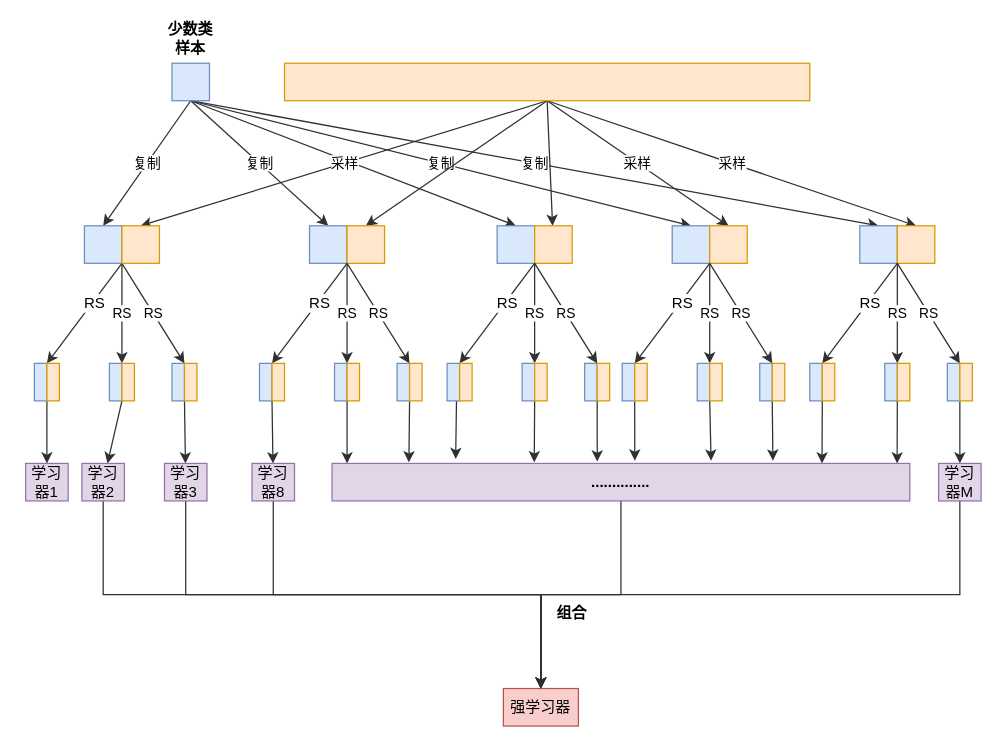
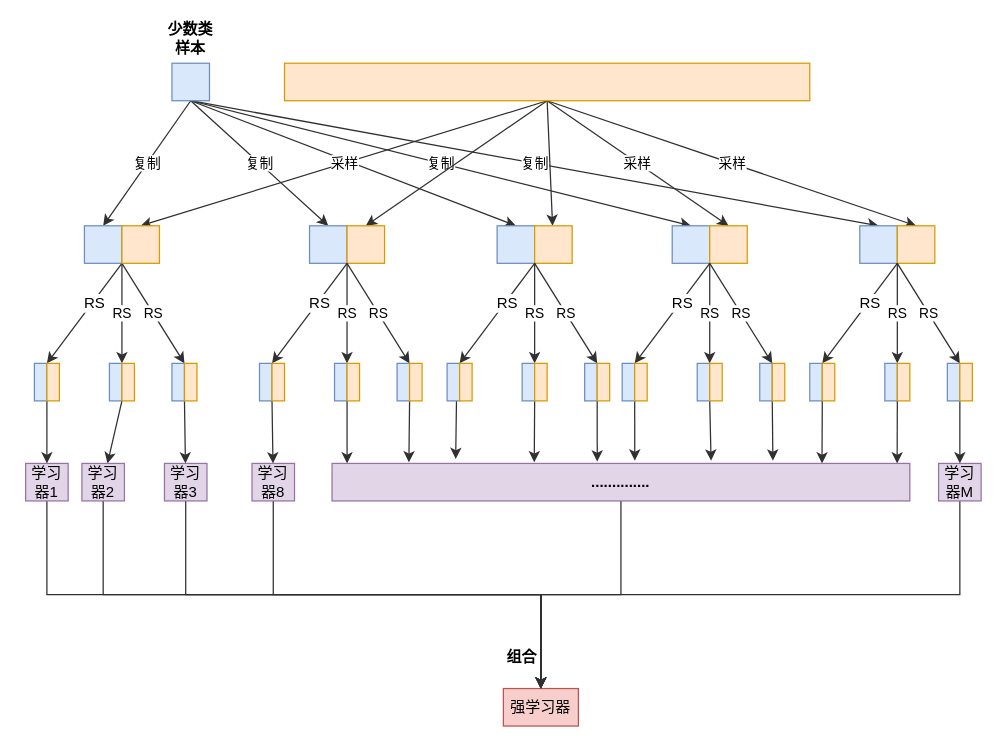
none -> (47, 574)
(572, 613) -> (522, 657)
